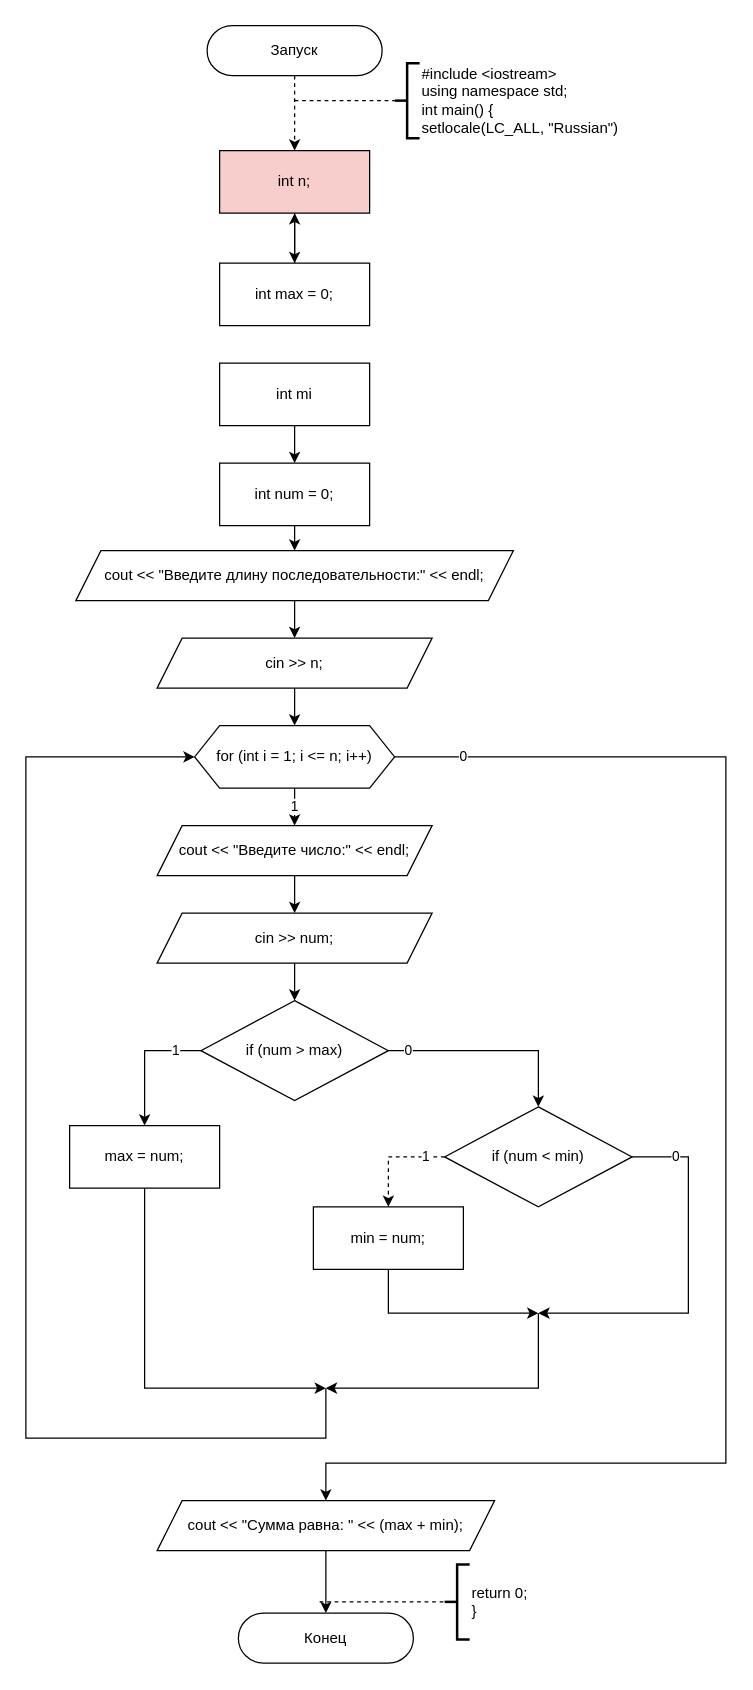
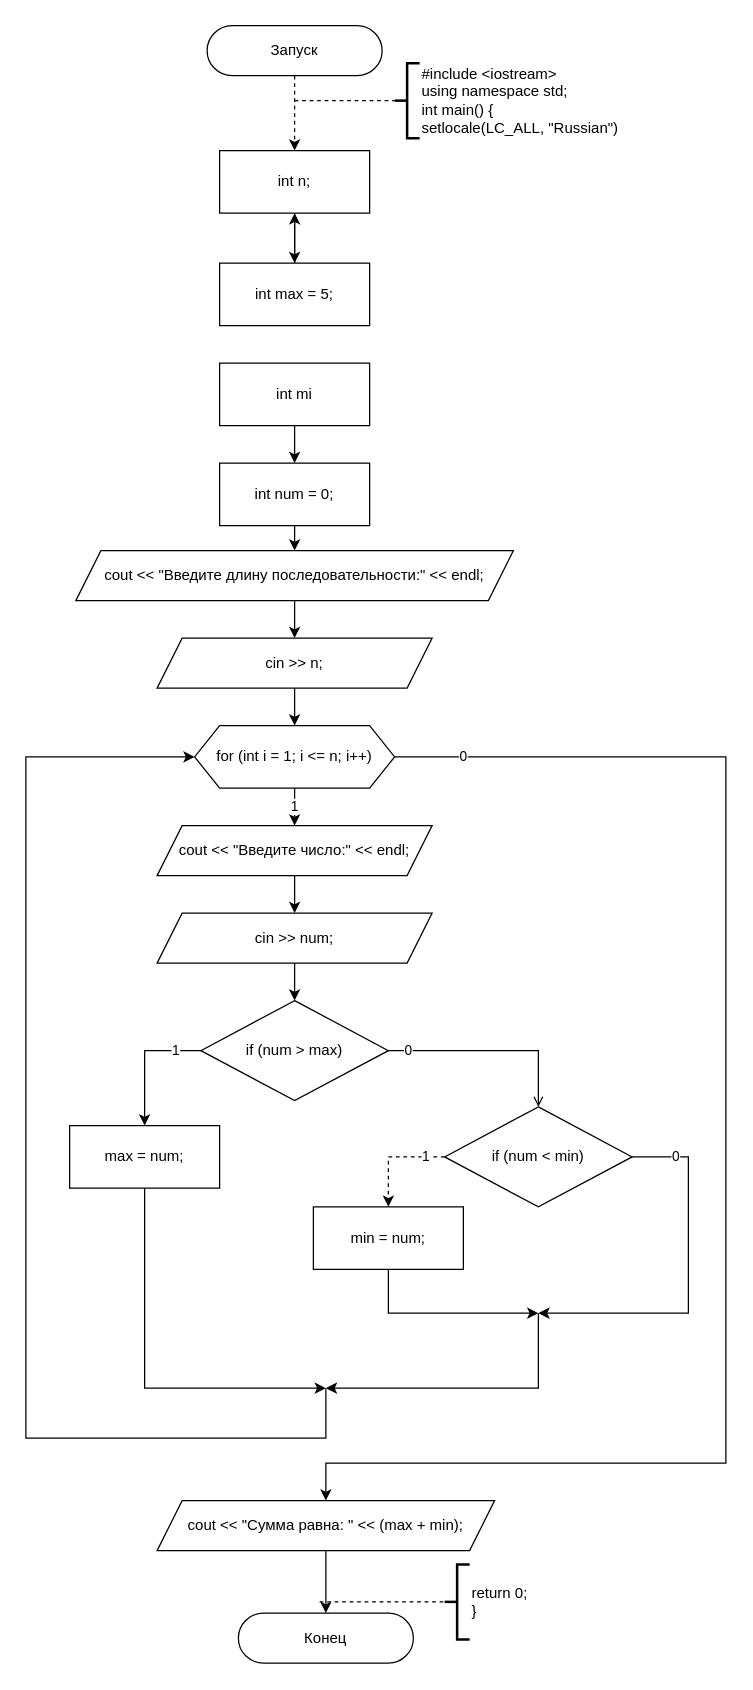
(294, 182) -> (294, 182)
(294, 294) -> (294, 294)
(538, 1097) -> (538, 1099)
